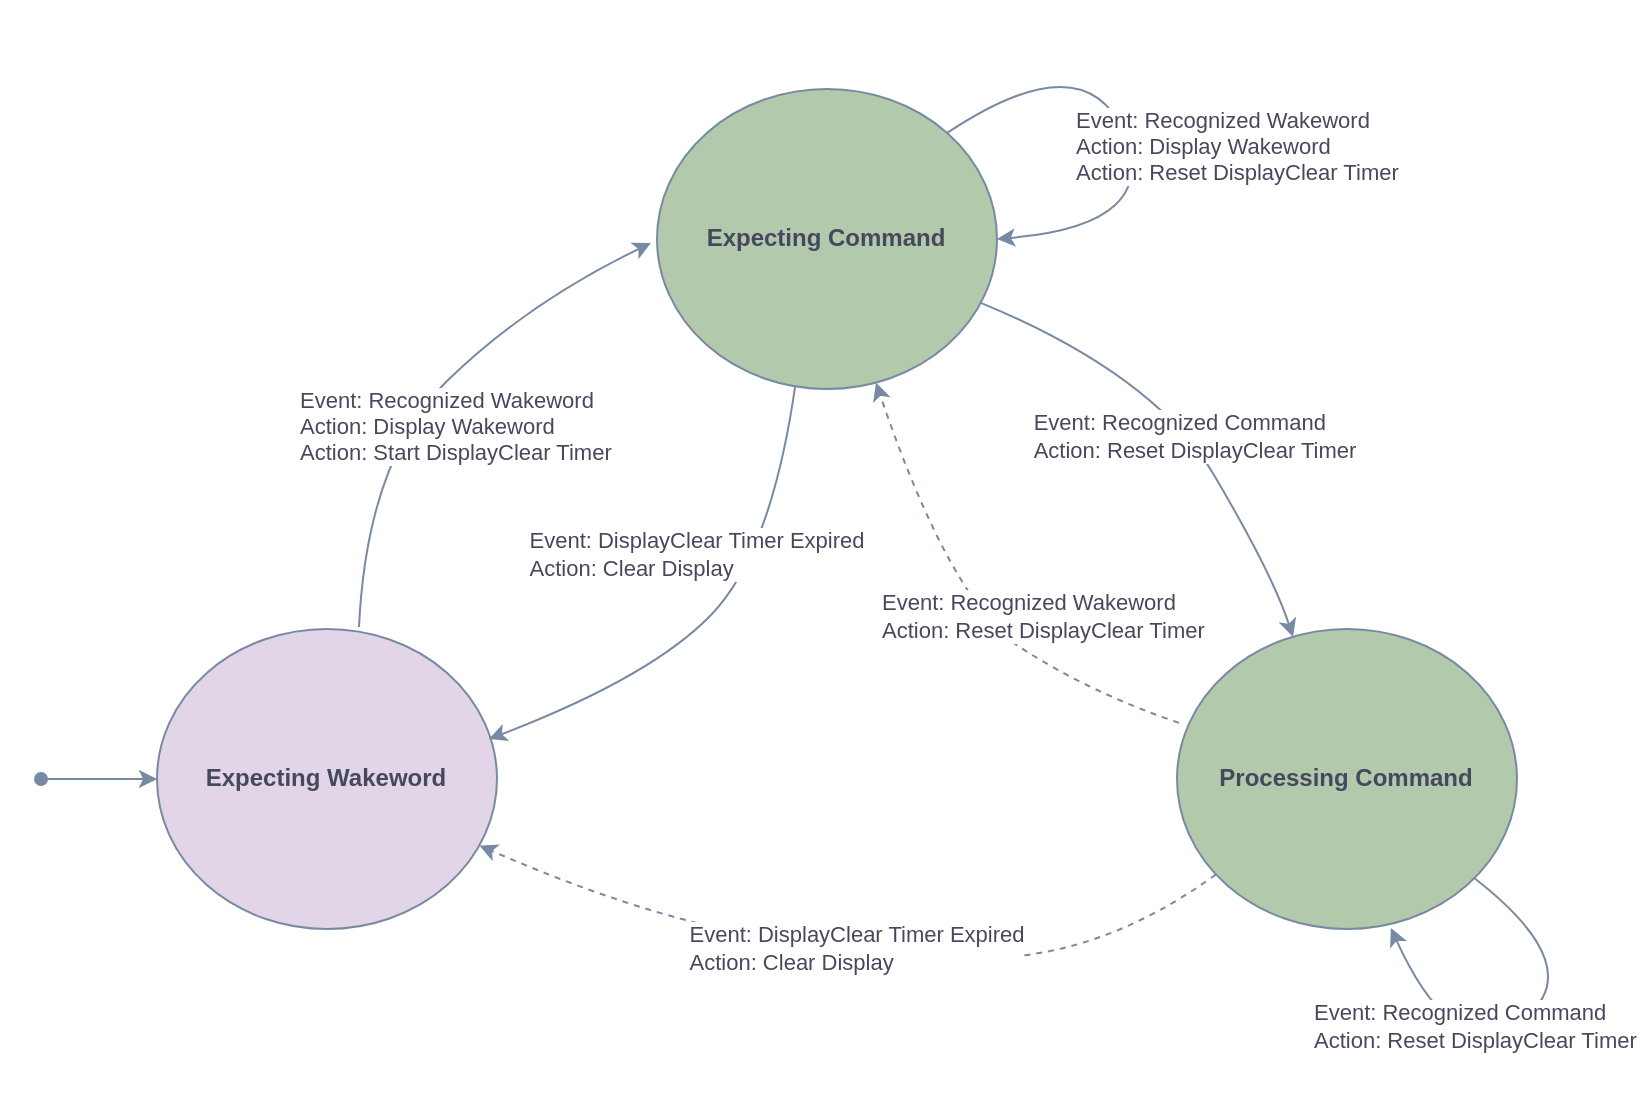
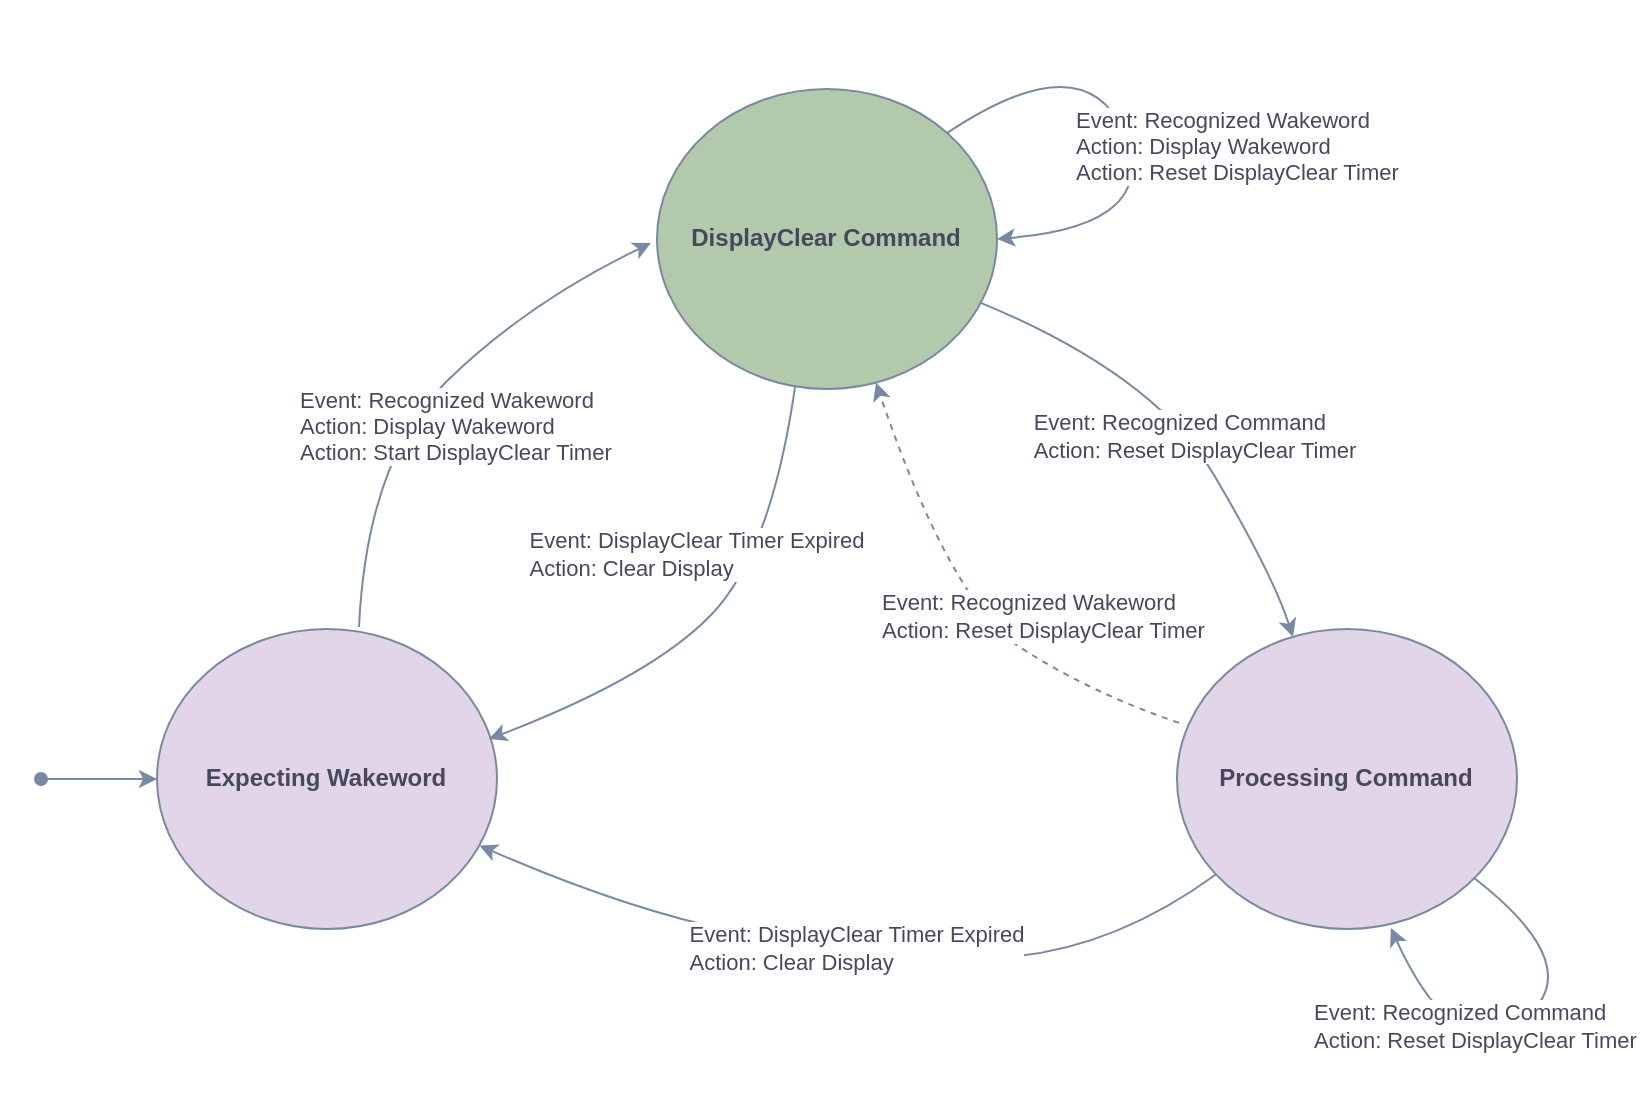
(827, 239) -> (827, 239)
(1347, 779) -> (1347, 779)
(592, 891) -> (592, 891)
